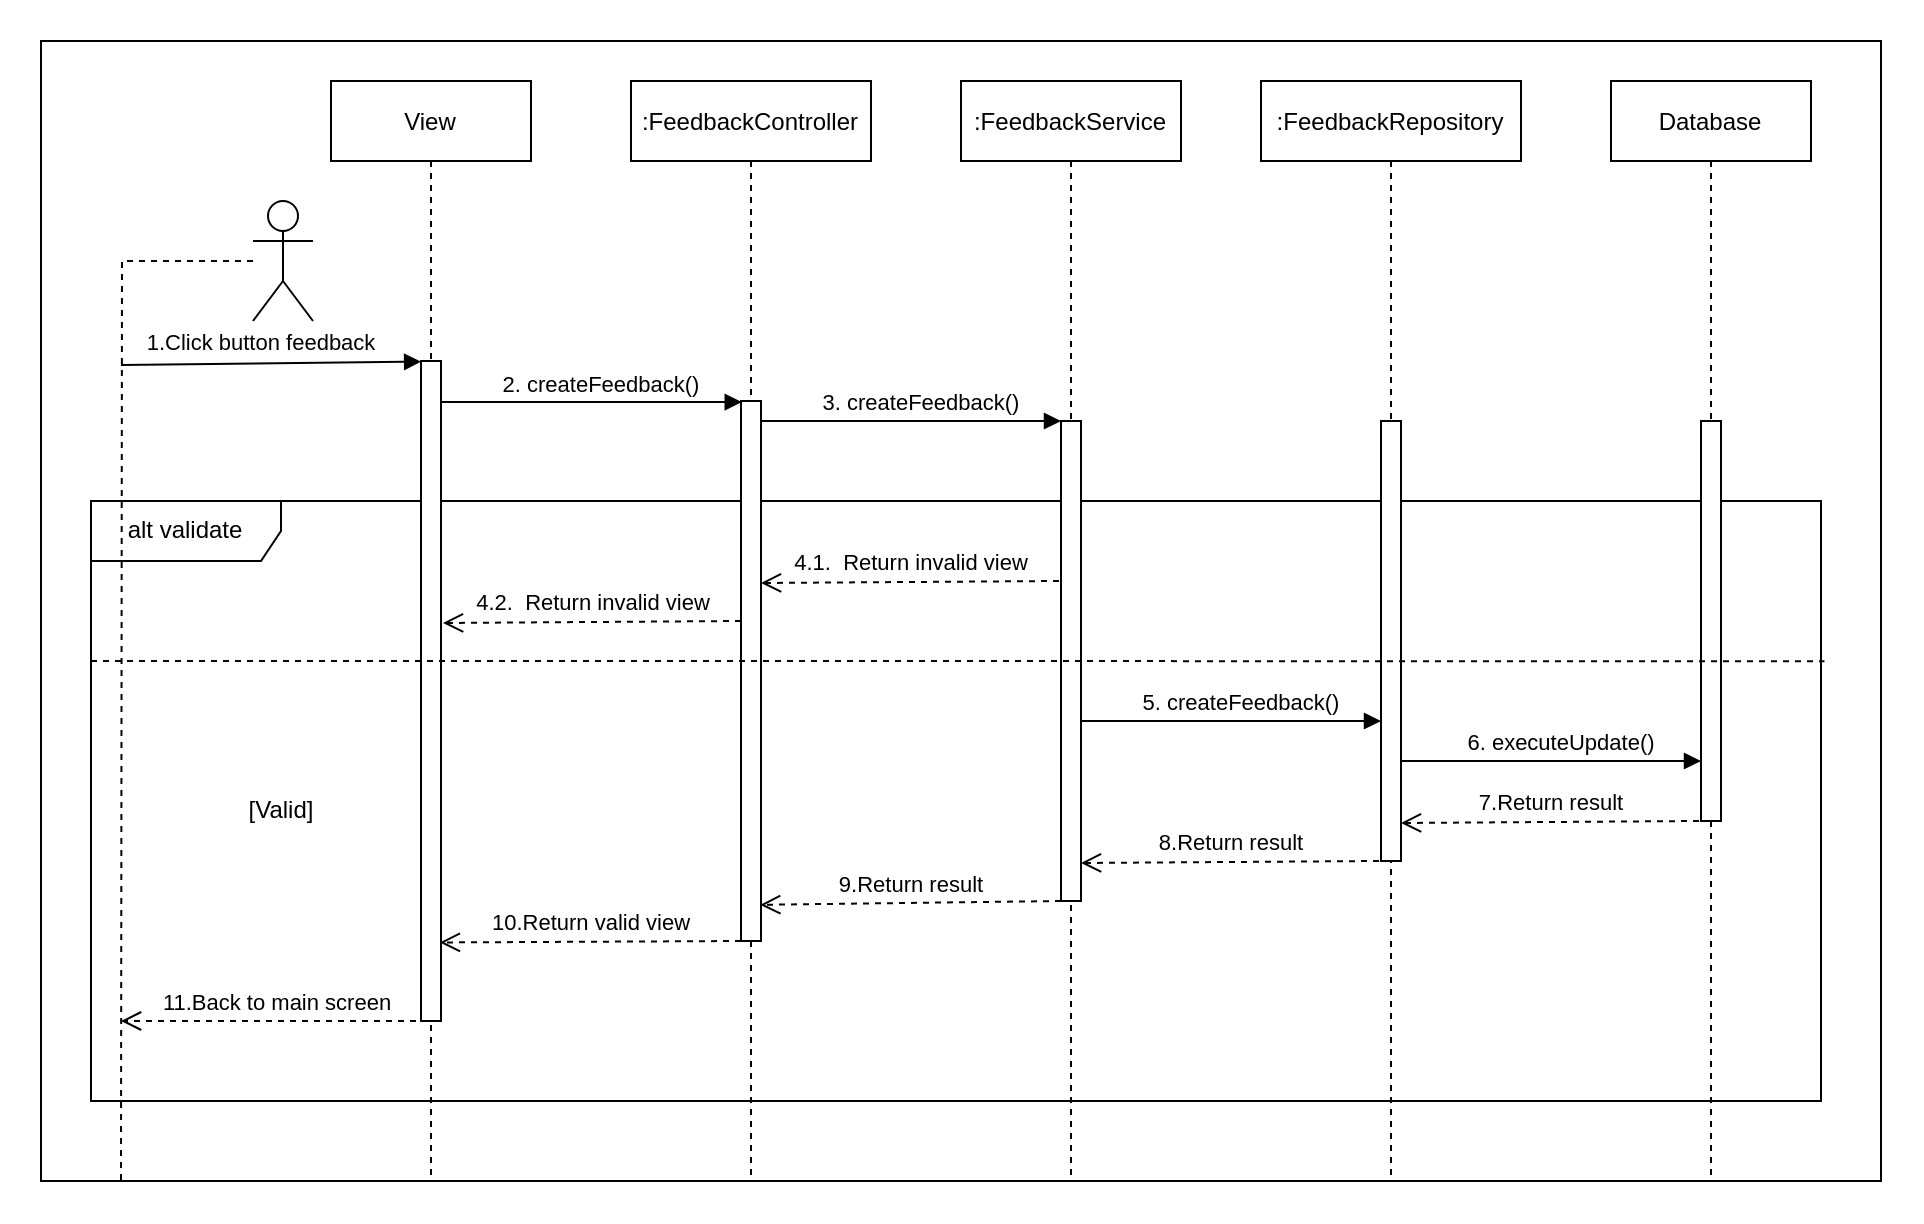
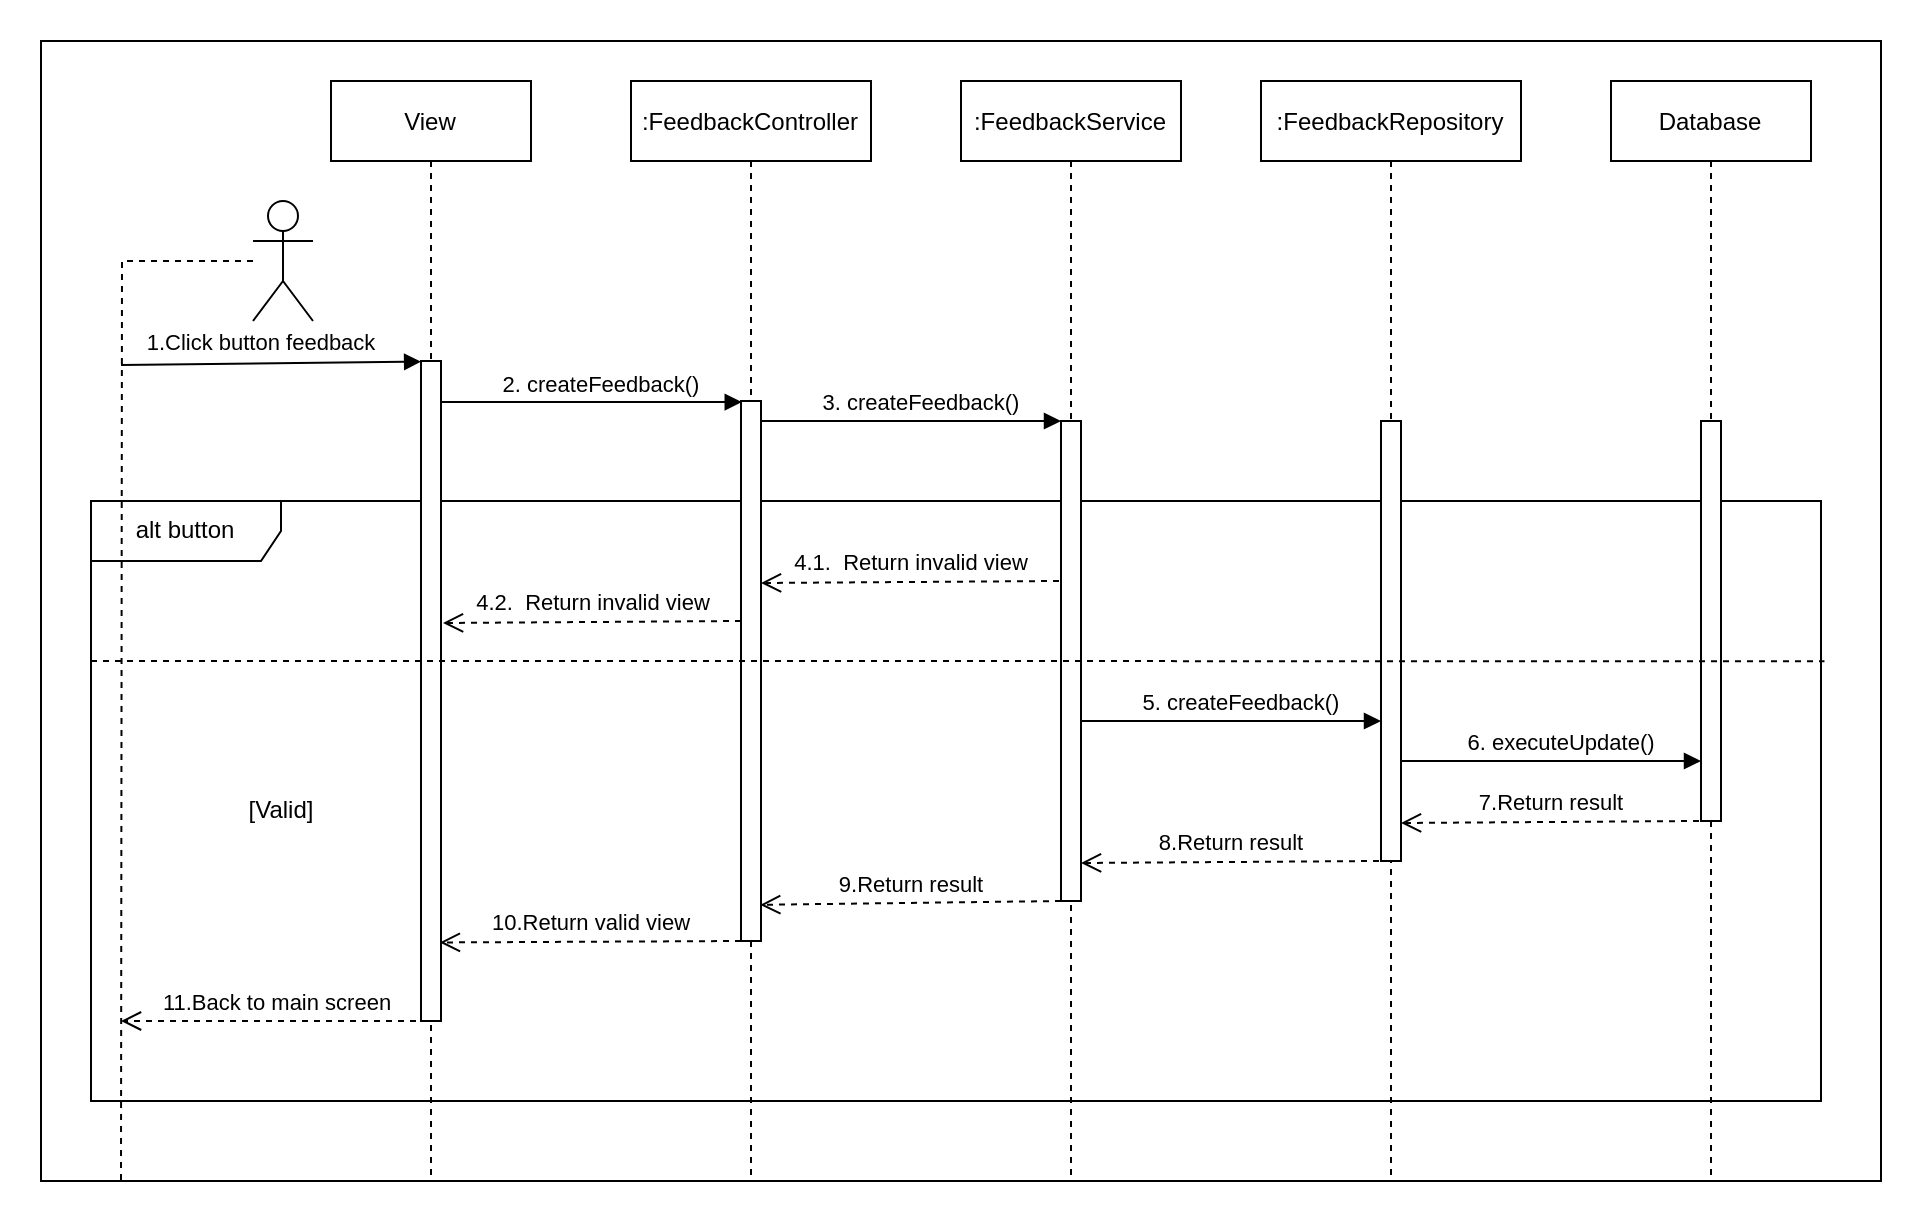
(186, 531) -> (186, 531)
